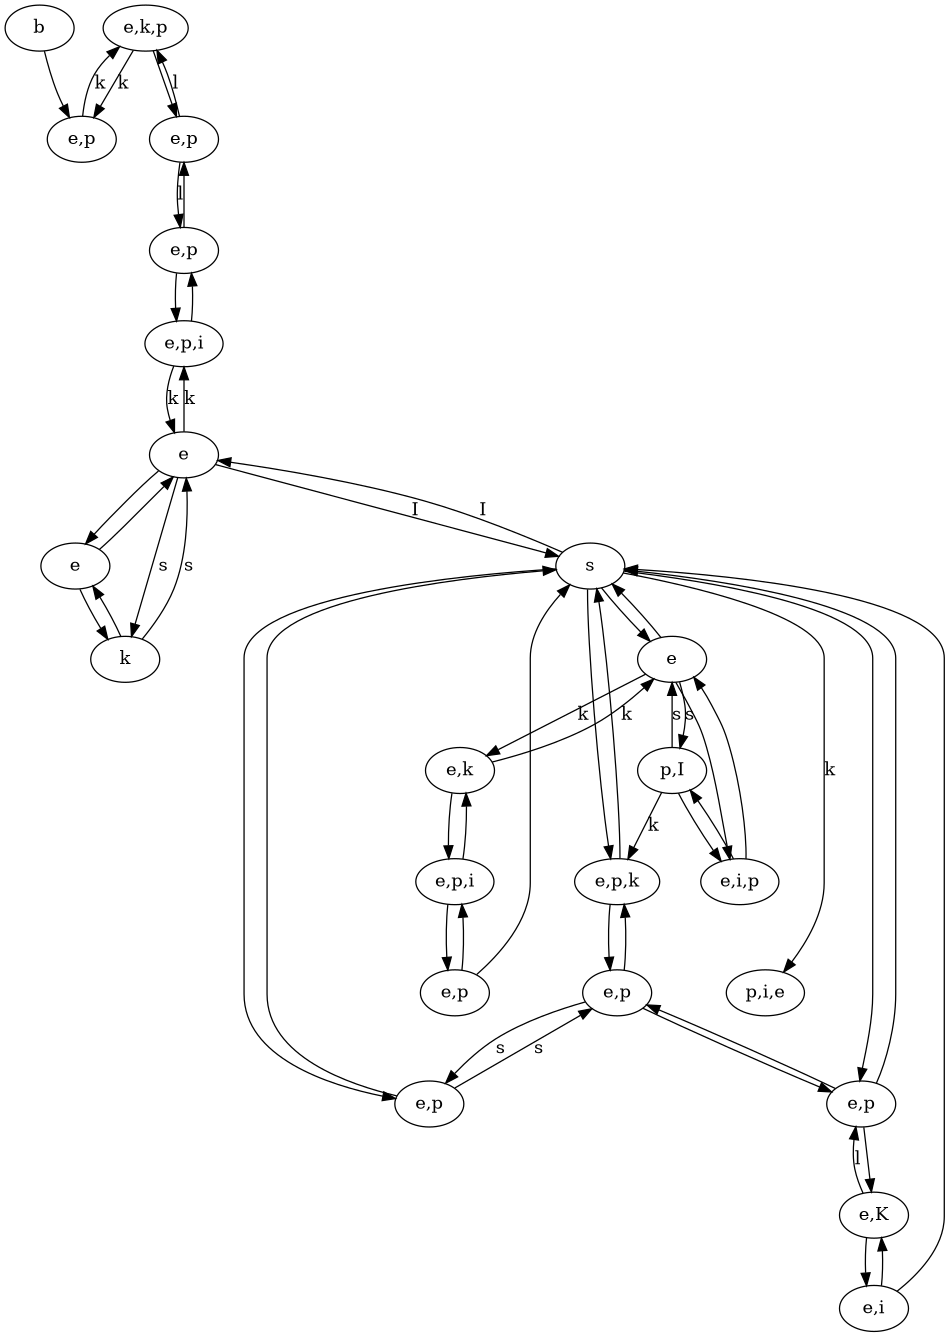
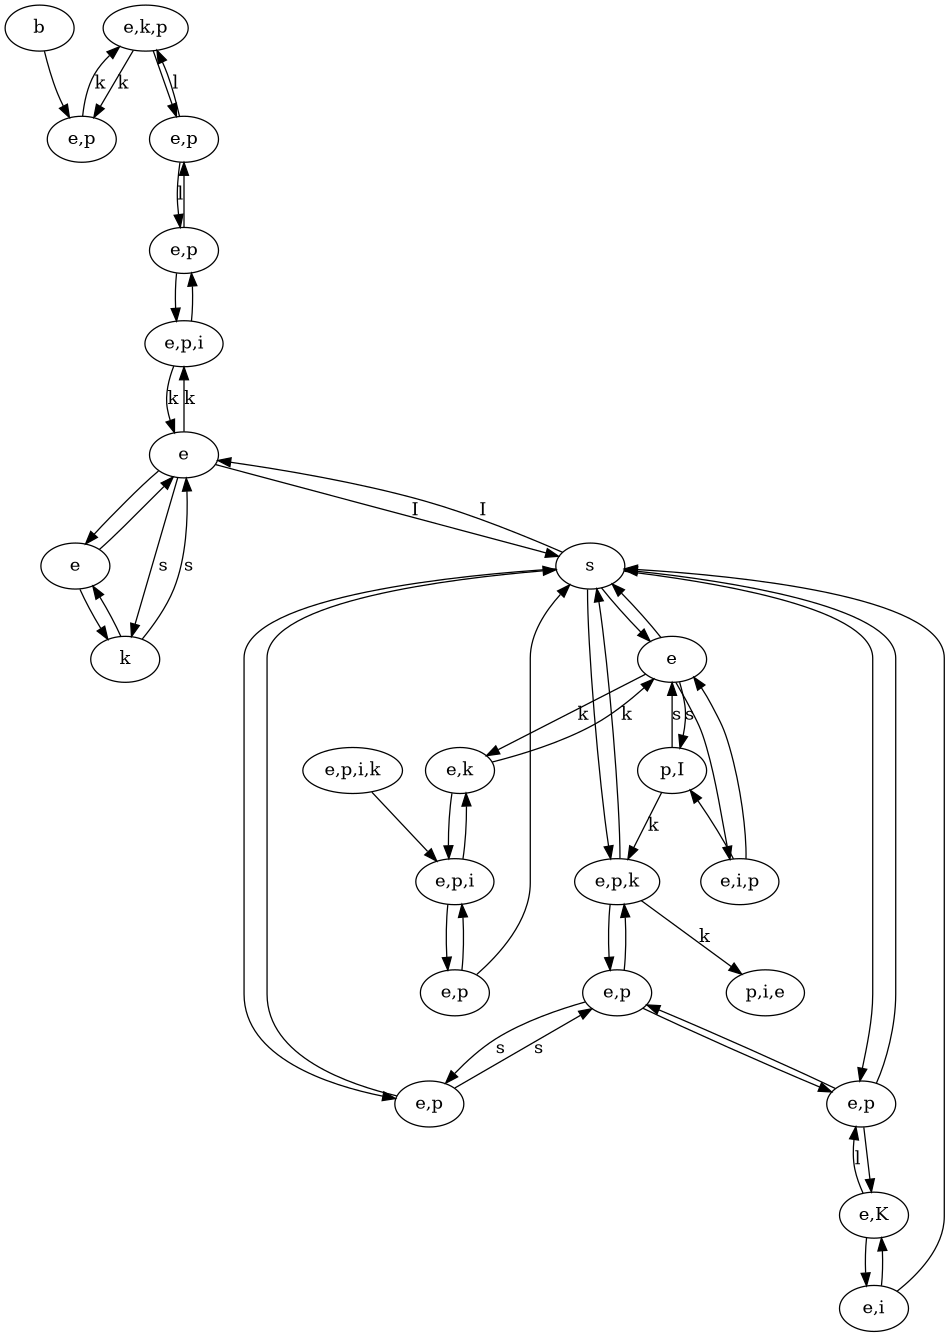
(824, 701) -> (686, 934)
none -> (353, 770)
(695, 822) -> none
